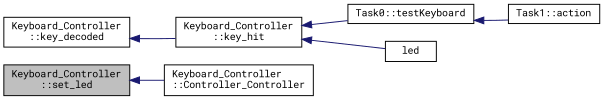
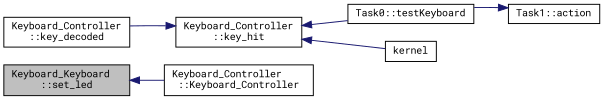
(496, 20) -> (486, 7)
(158, 39) -> (148, 26)
(411, 51) -> (411, 51)
(67, 80) -> (67, 80)
(239, 80) -> (239, 80)
